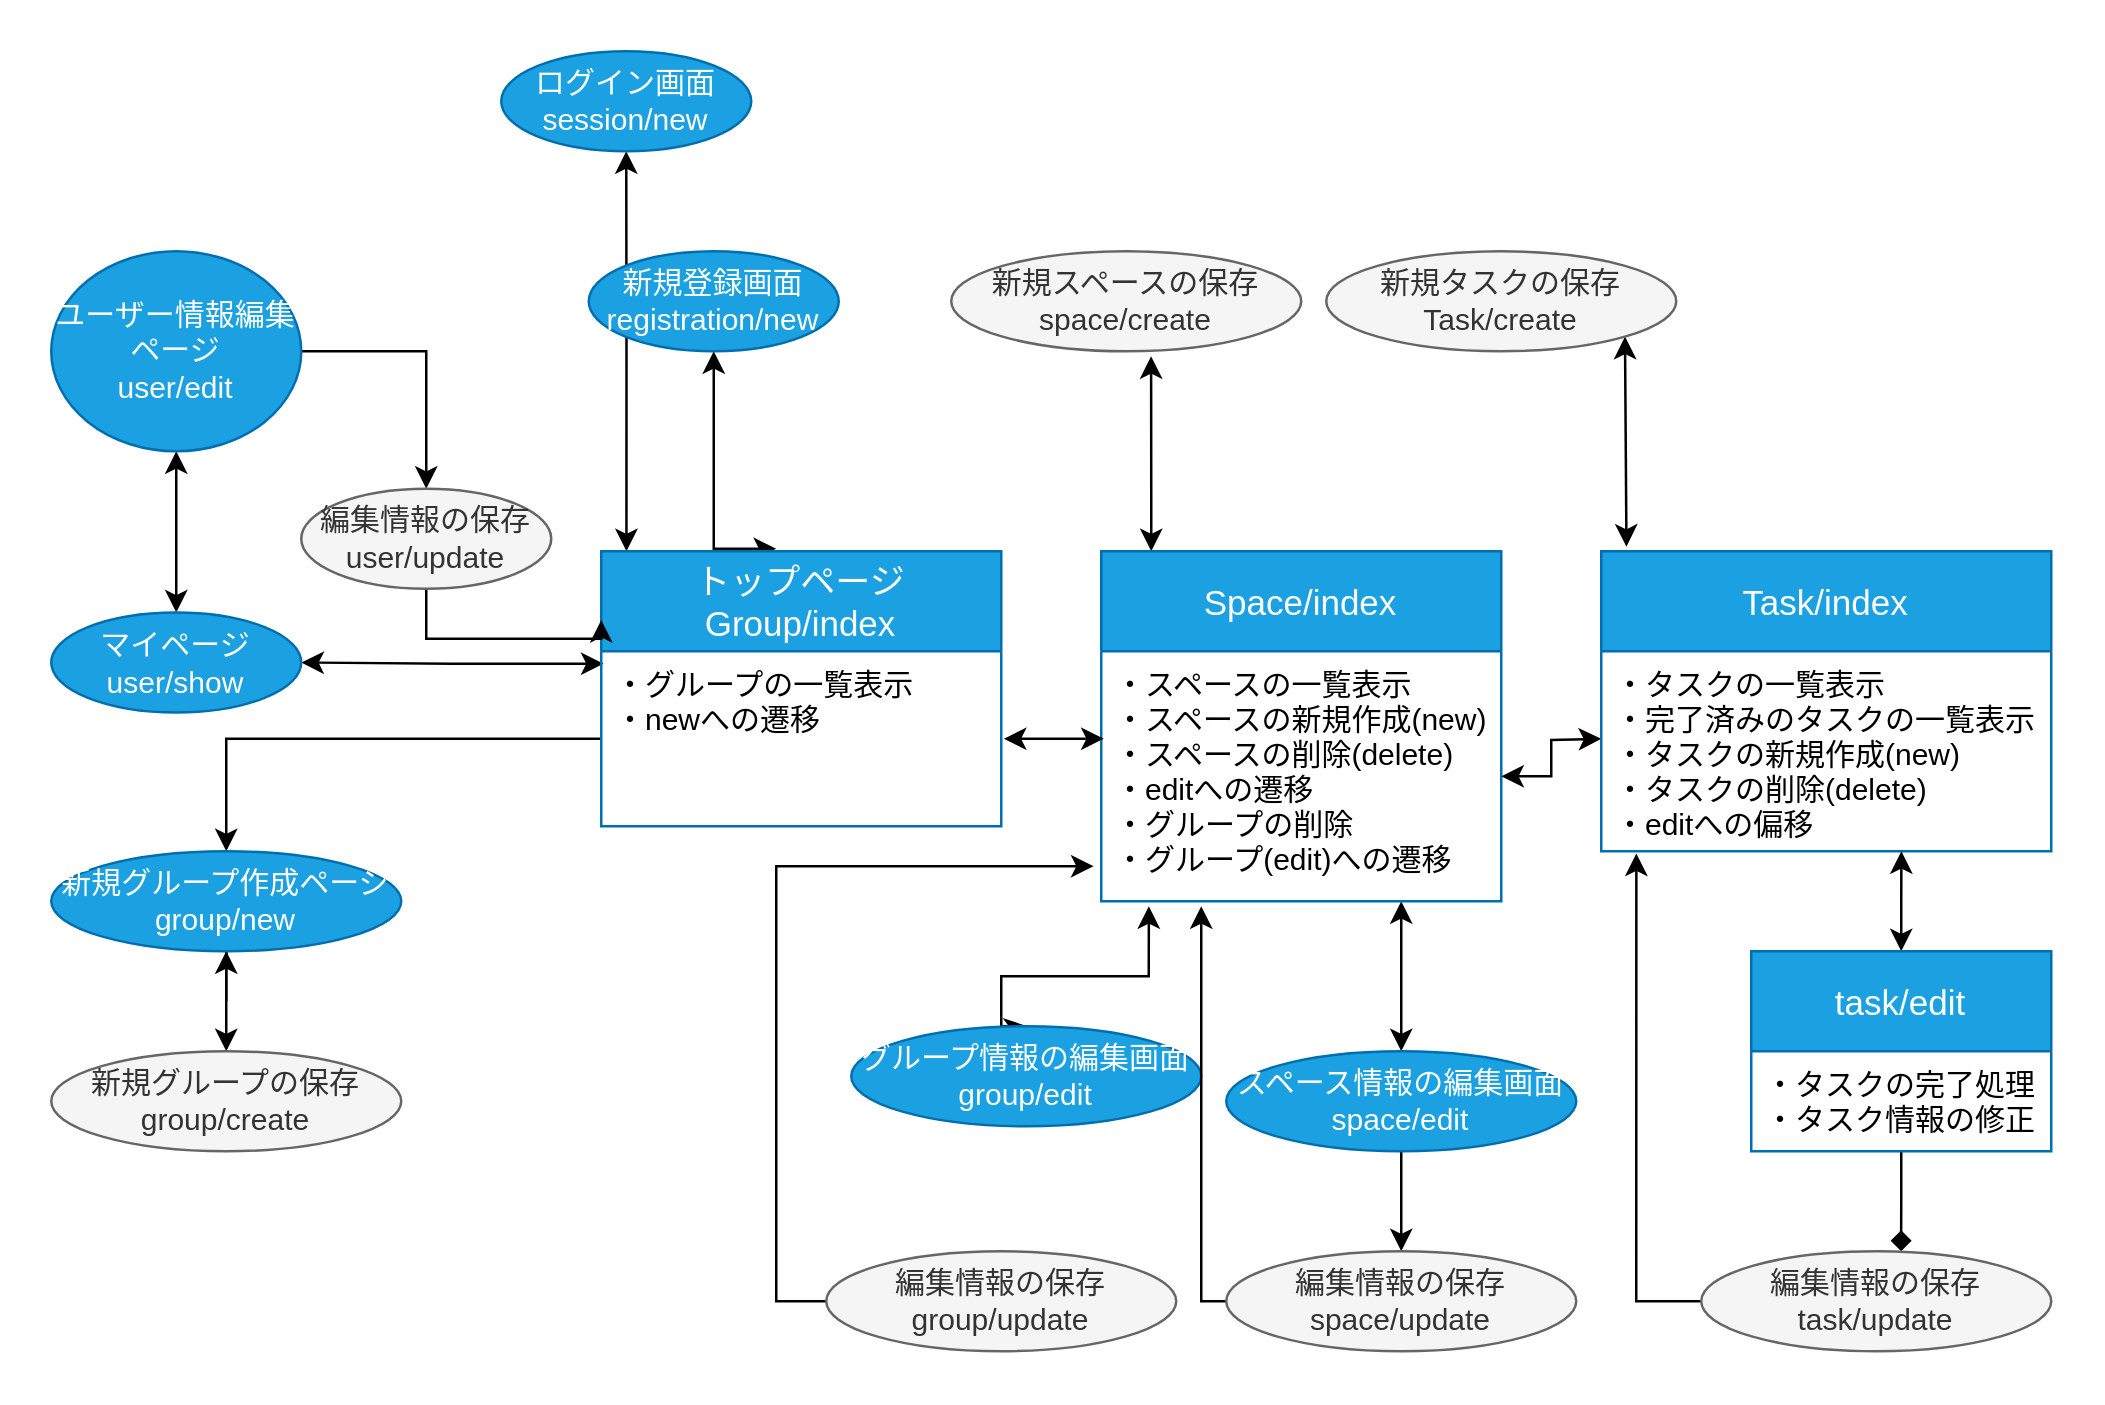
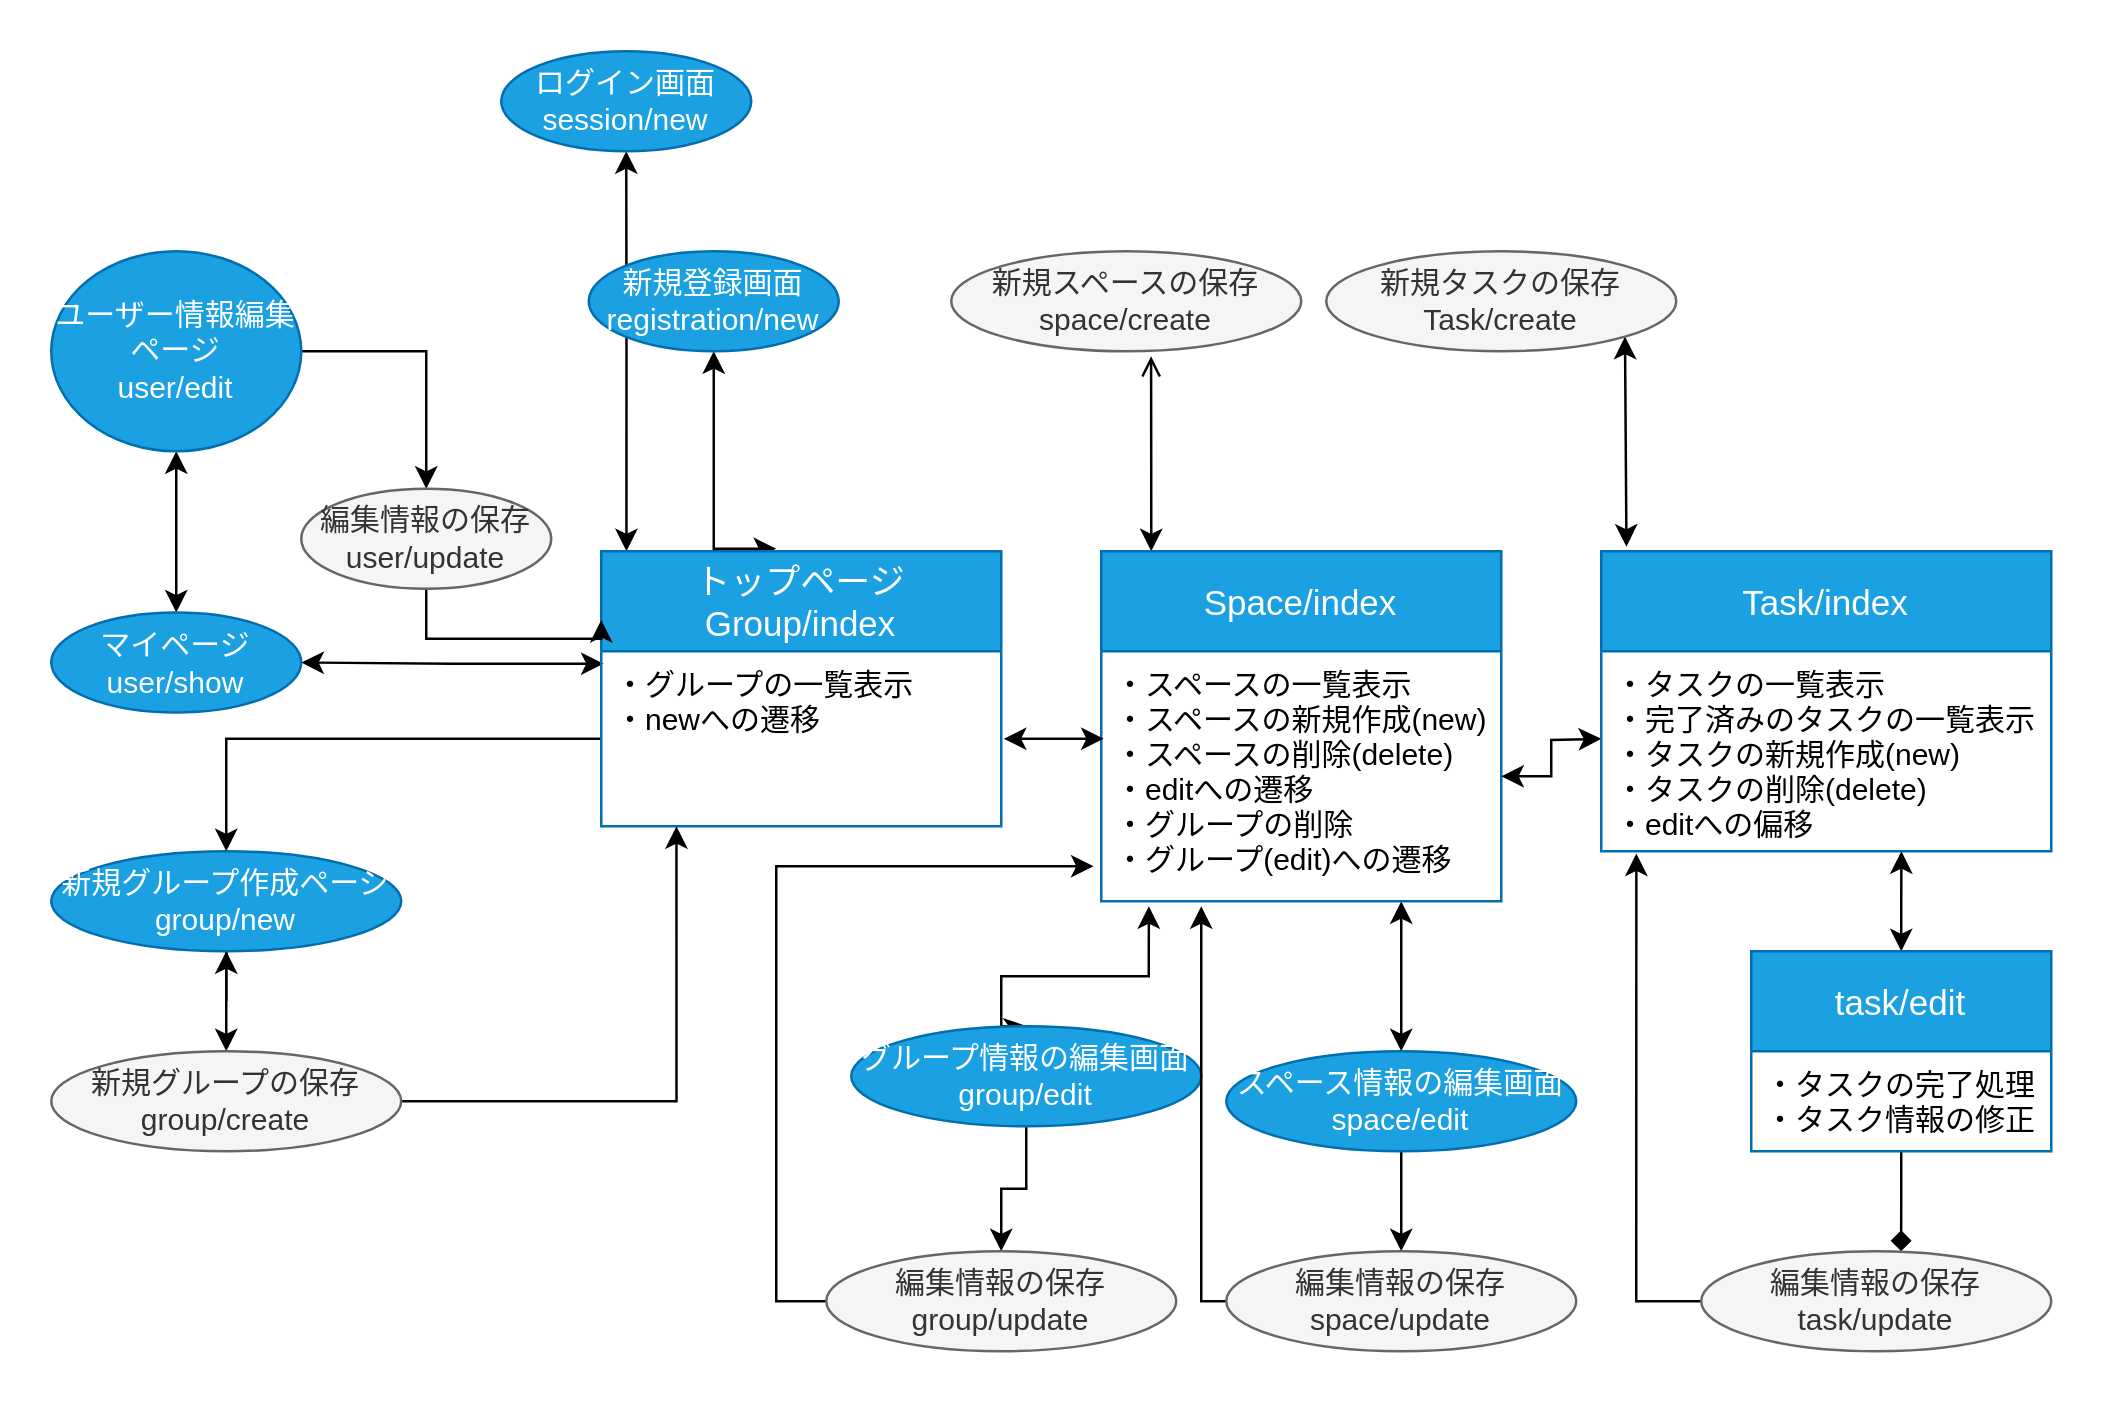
(1151, 374) -> (1151, 370)
none -> (668, 1101)
none -> (1022, 1189)
